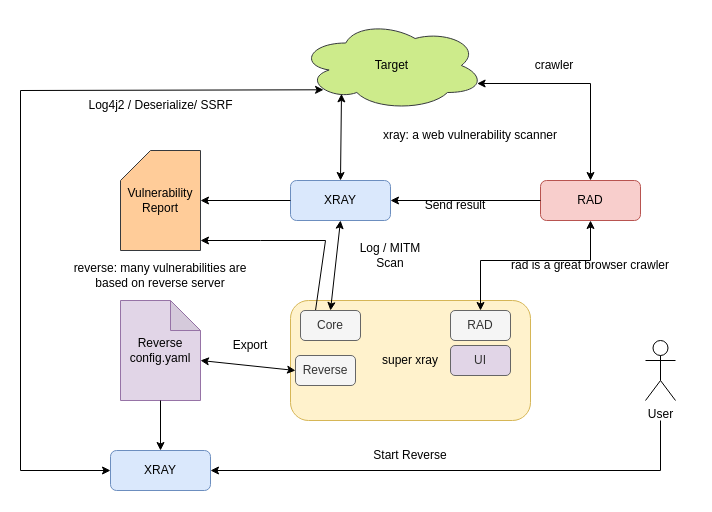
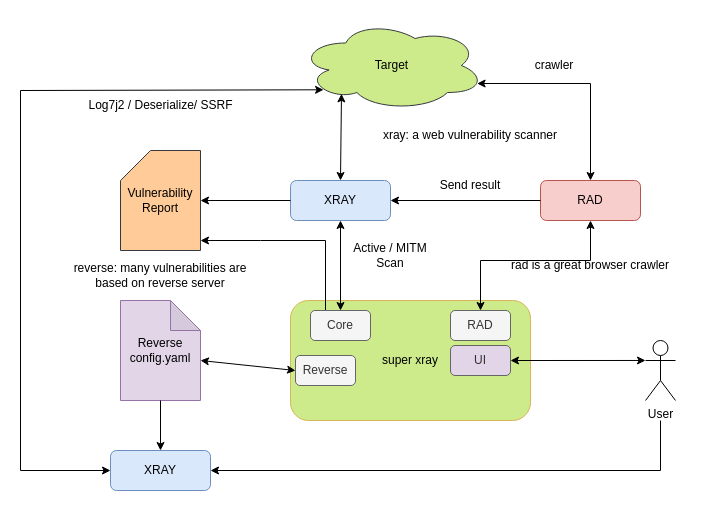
(161, 106) -> (161, 106)
(456, 206) -> (471, 186)
(391, 256) -> (391, 256)
(331, 326) -> (341, 326)
(251, 346) -> none
none -> (578, 360)
(411, 361) -> (411, 361)
(411, 456) -> none
